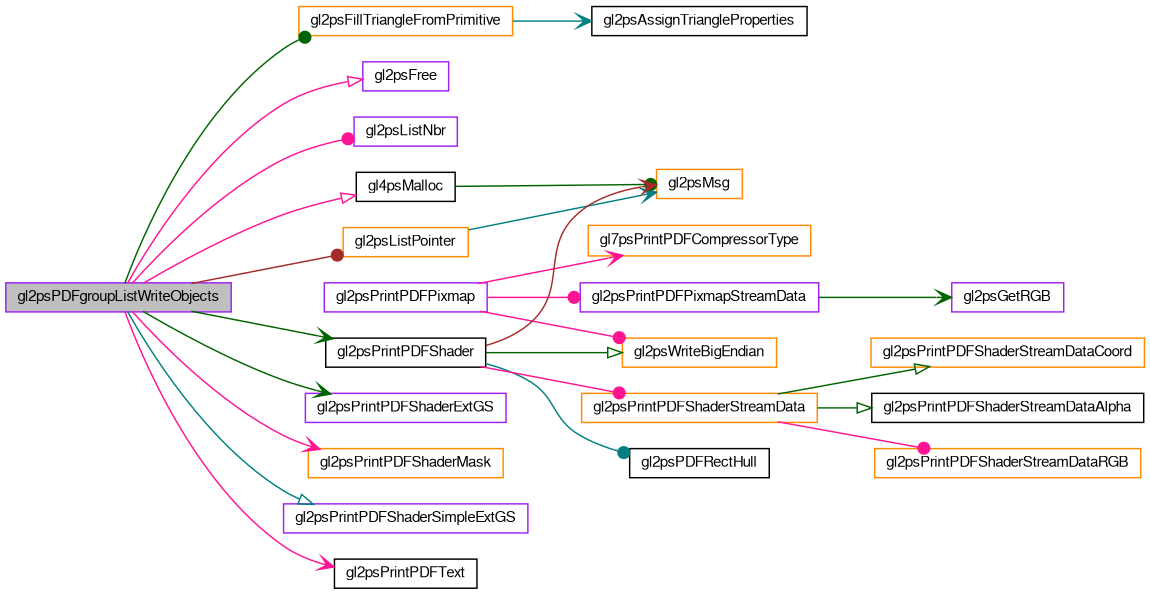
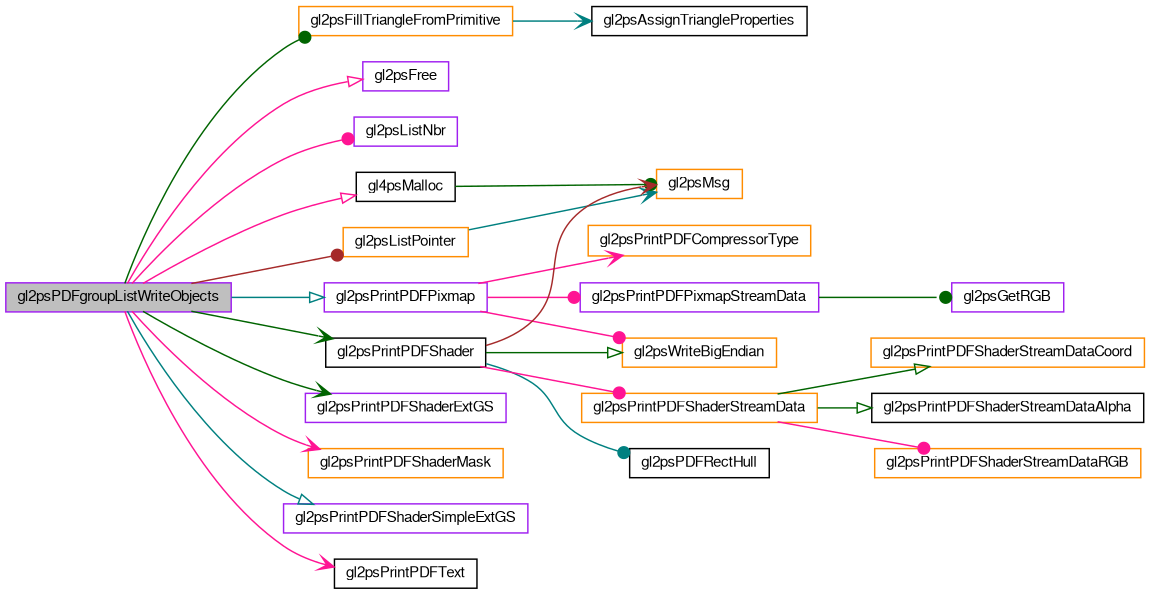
(699, 241) -> (699, 241)
none -> (270, 297)
(878, 297) -> (878, 297)
